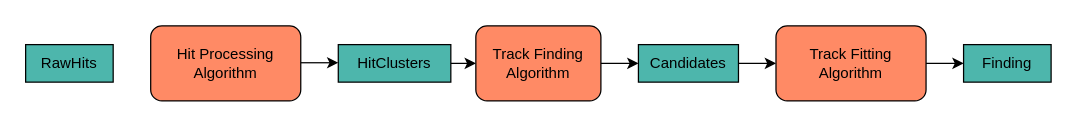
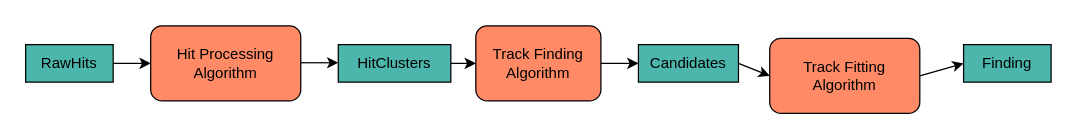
none -> (127, 63)
(851, 63) -> (844, 76)
